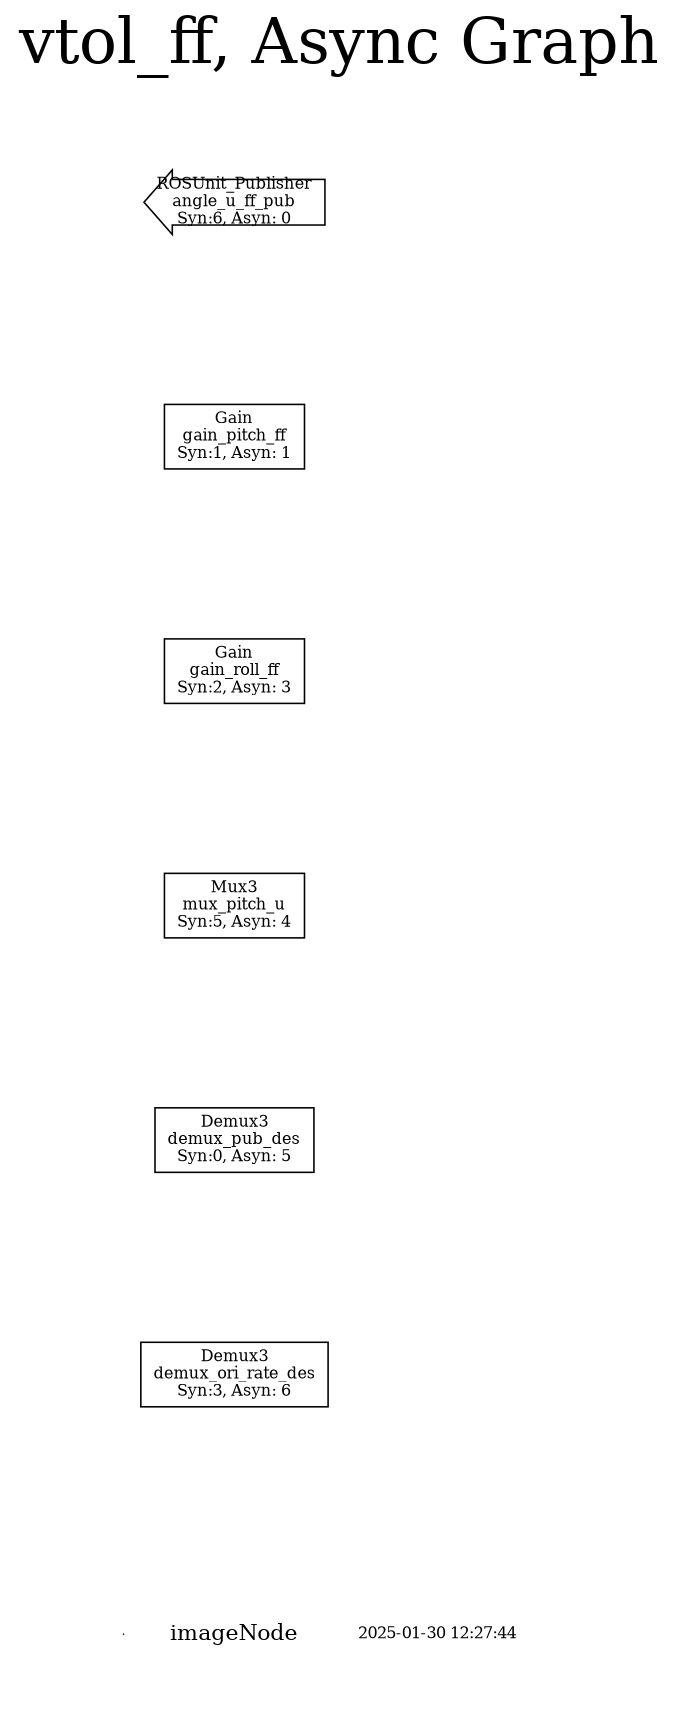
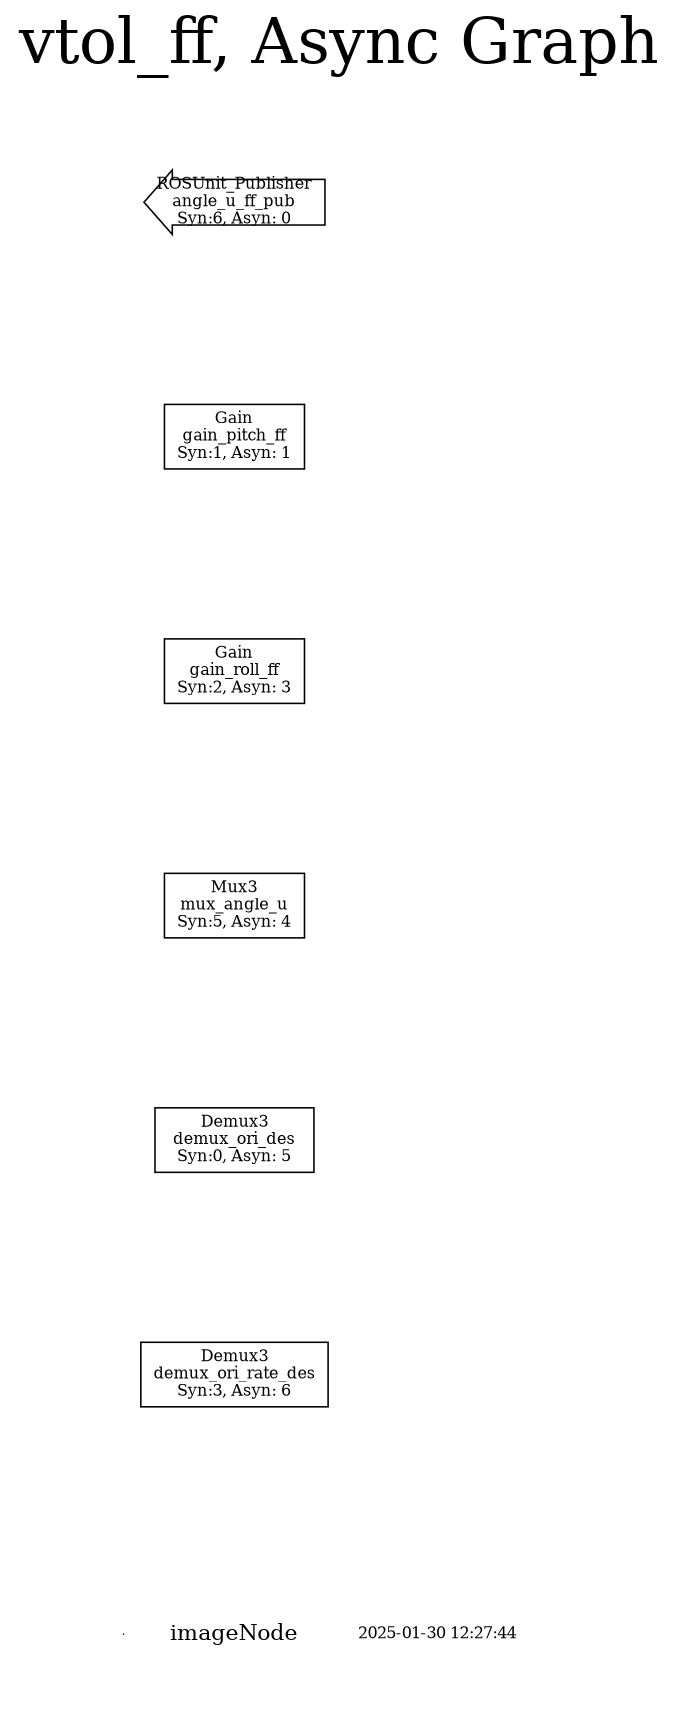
(234, 906) -> (234, 906)
(234, 1140) -> (234, 1140)
